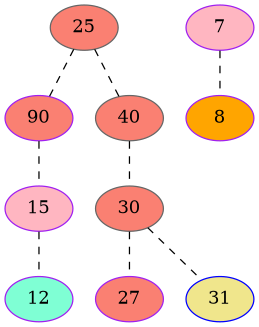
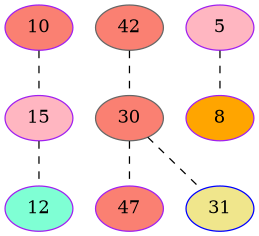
(84, 28) -> none
(220, 28) -> (220, 28)
(39, 118) -> (39, 28)
(129, 118) -> (129, 28)
(129, 299) -> (129, 209)
